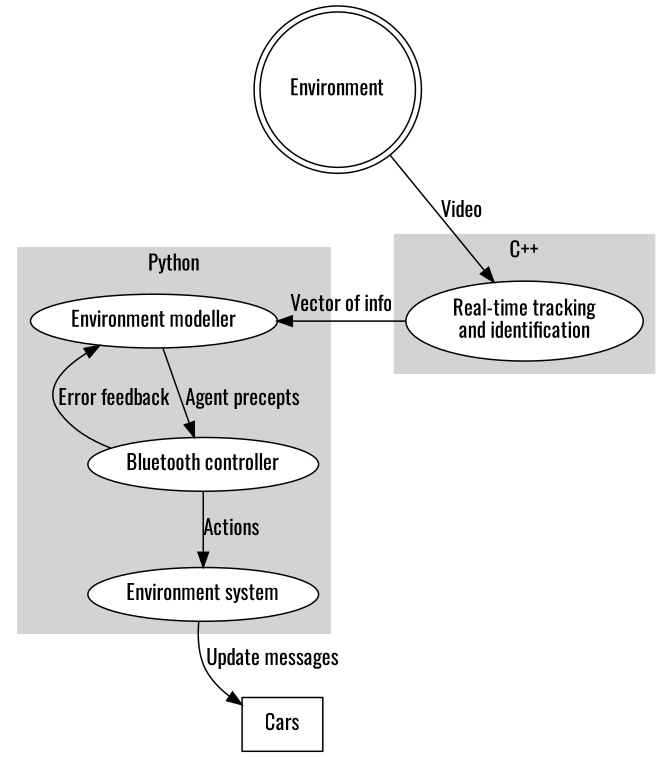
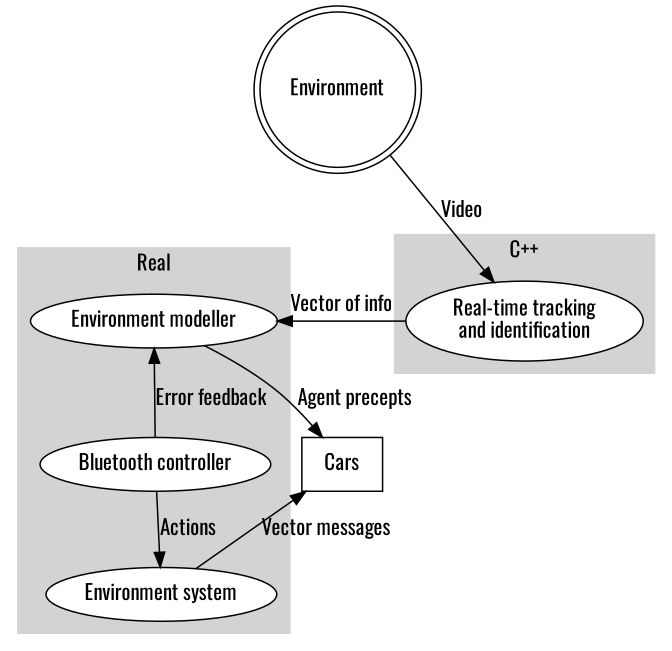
(174, 265) -> (154, 265)
(176, 385) -> (263, 380)
(273, 659) -> (327, 529)
